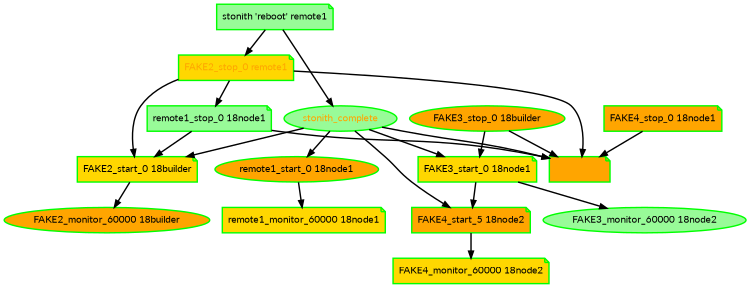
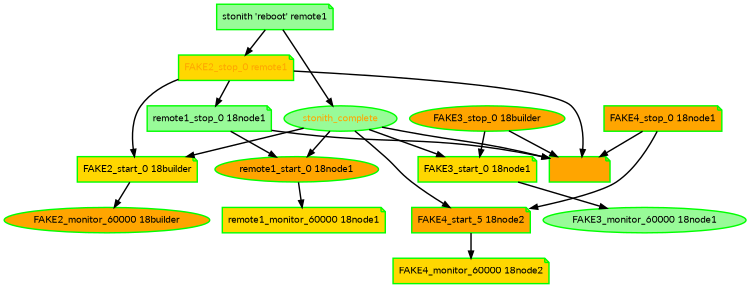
(176, 142) -> (254, 145)
(475, 191) -> (609, 186)
(645, 220) -> (645, 220)
